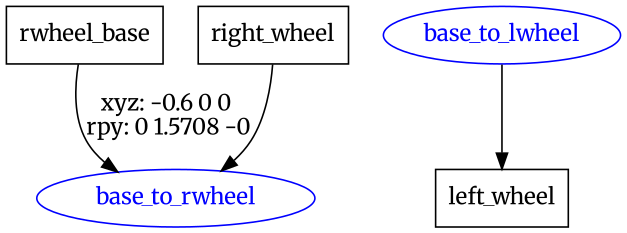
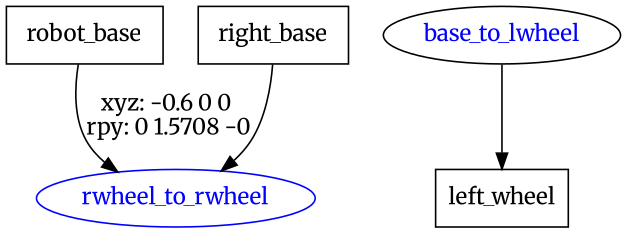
(85, 35) -> (85, 35)
(273, 35) -> (273, 35)
(502, 35) -> (502, 35)
(176, 198) -> (176, 198)
